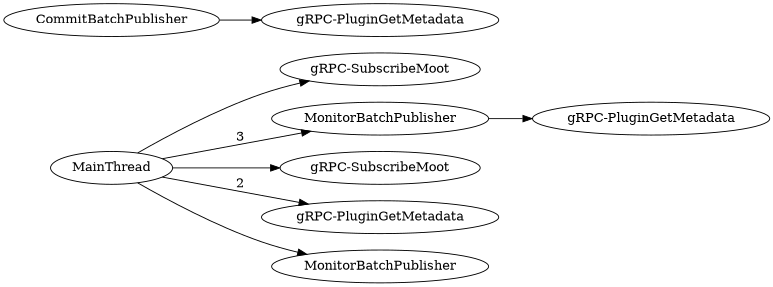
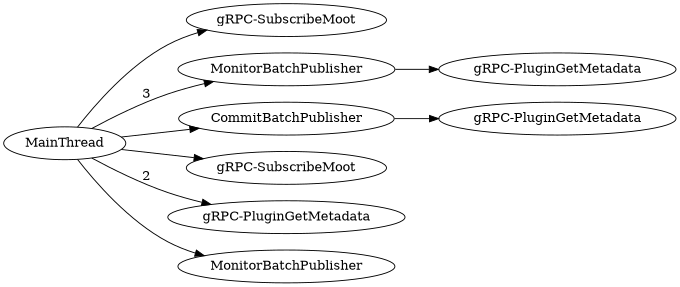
none -> (156, 133)
